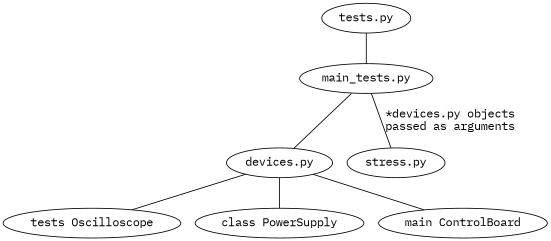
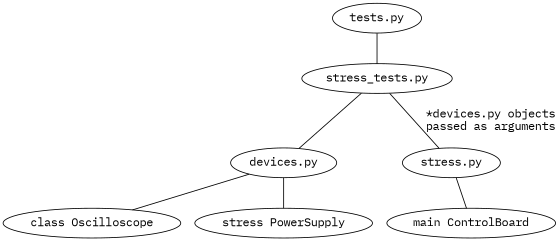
(366, 79) -> (377, 79)
(369, 192) -> (461, 193)
(92, 223) -> (92, 223)
(280, 223) -> (284, 223)
